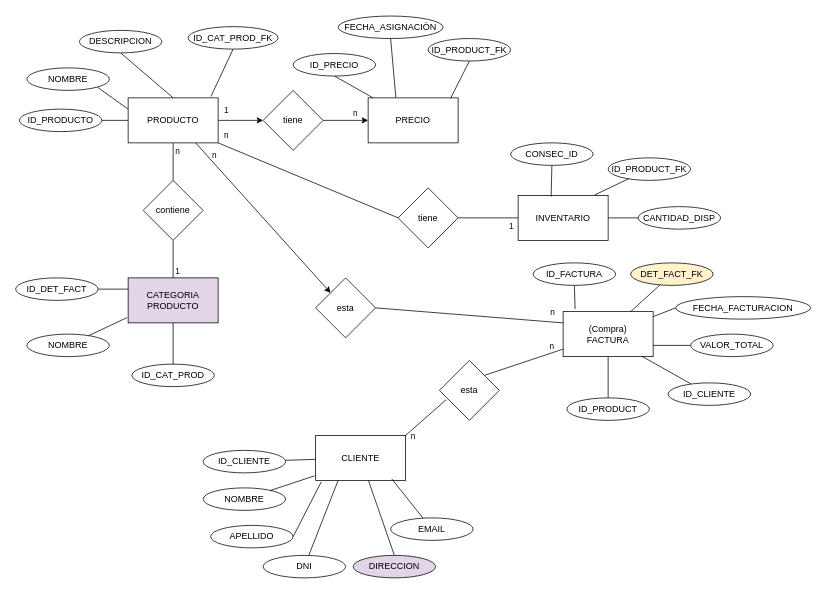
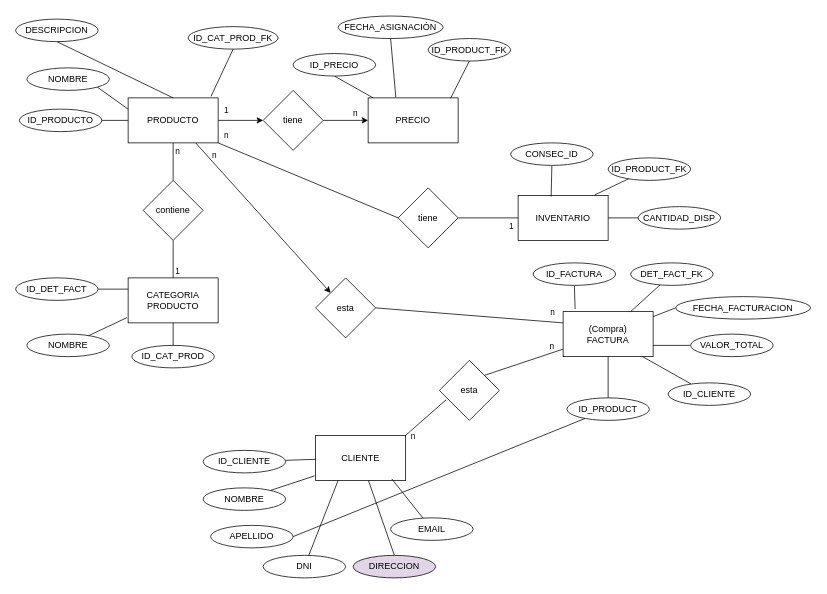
(120, 42) -> (57, 30)
(672, 274) -> (672, 274)
(173, 300) -> (173, 300)
(173, 375) -> (173, 357)
(307, 510) -> (439, 478)
